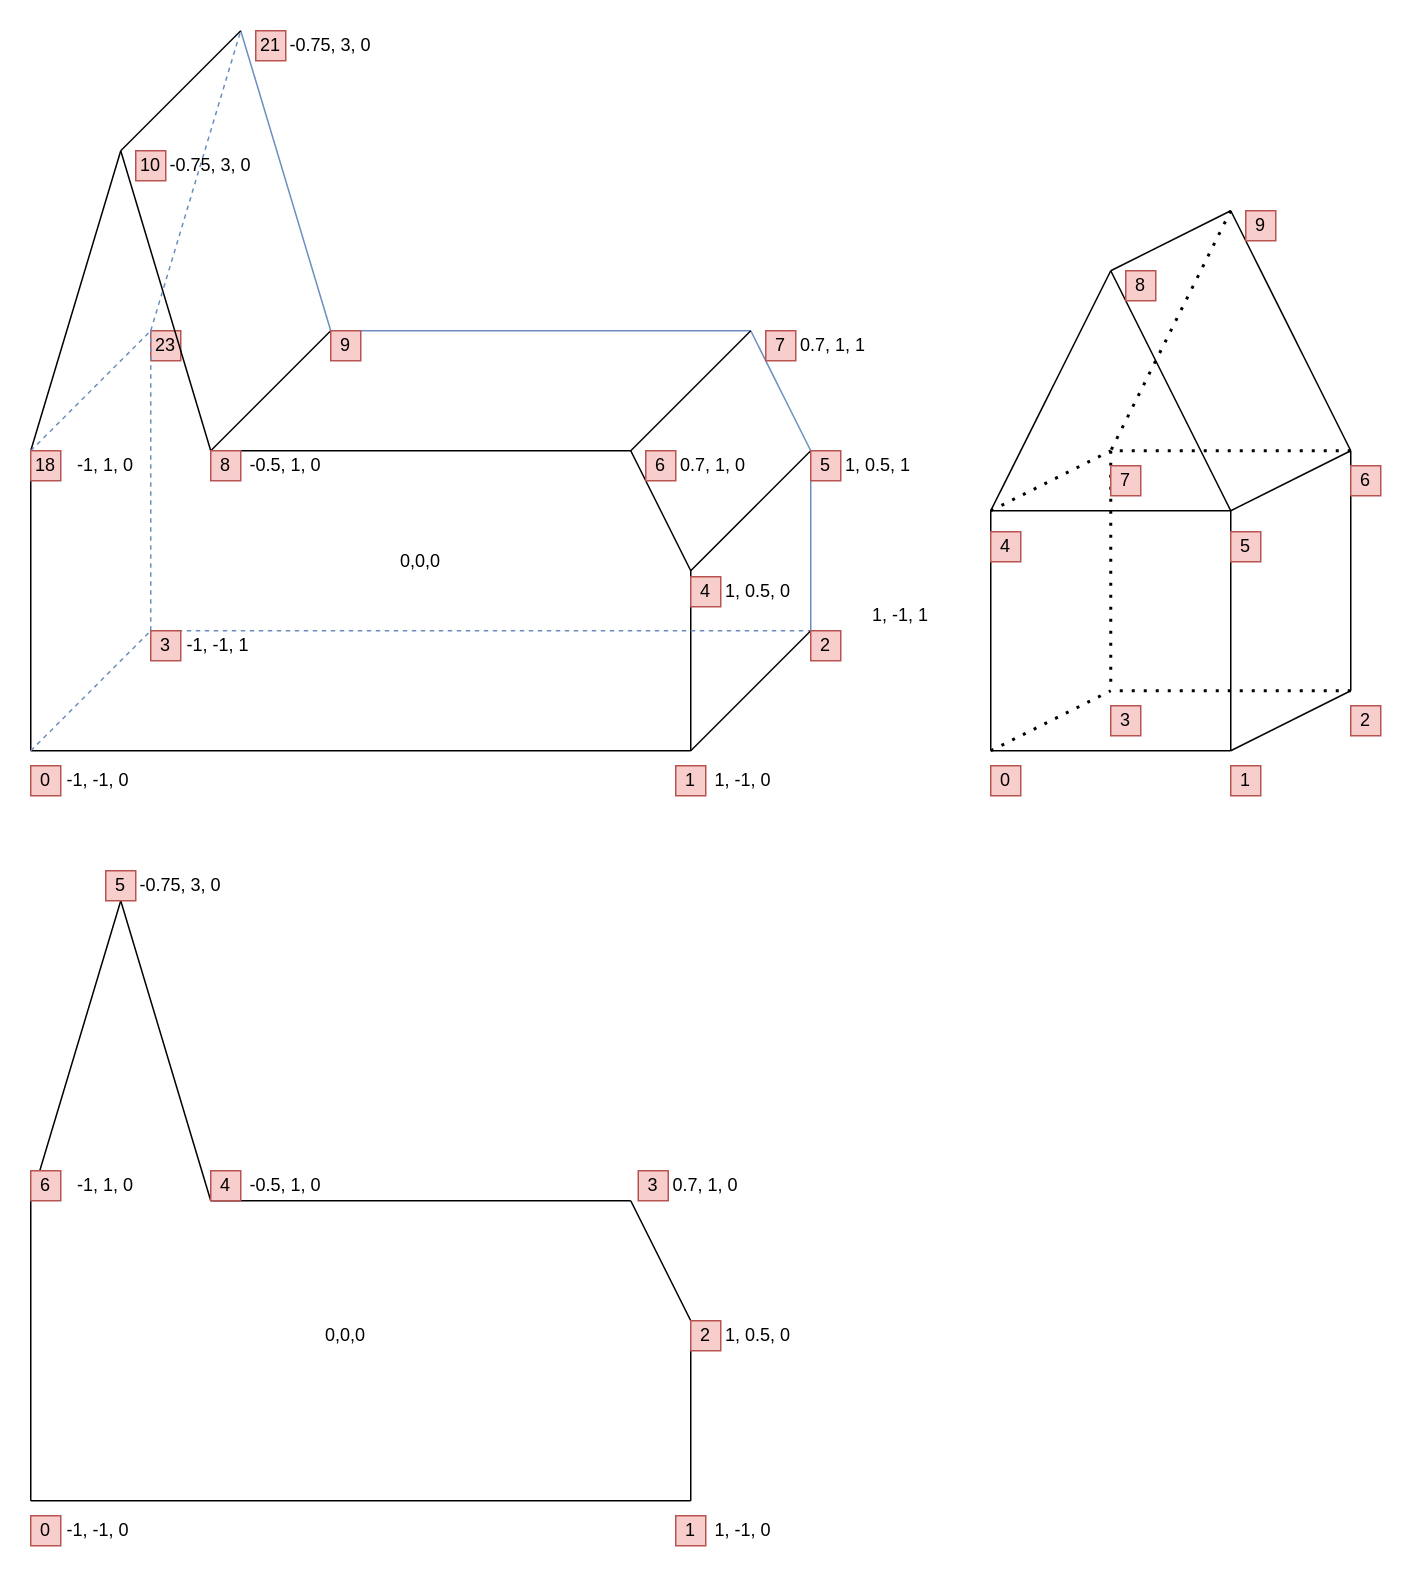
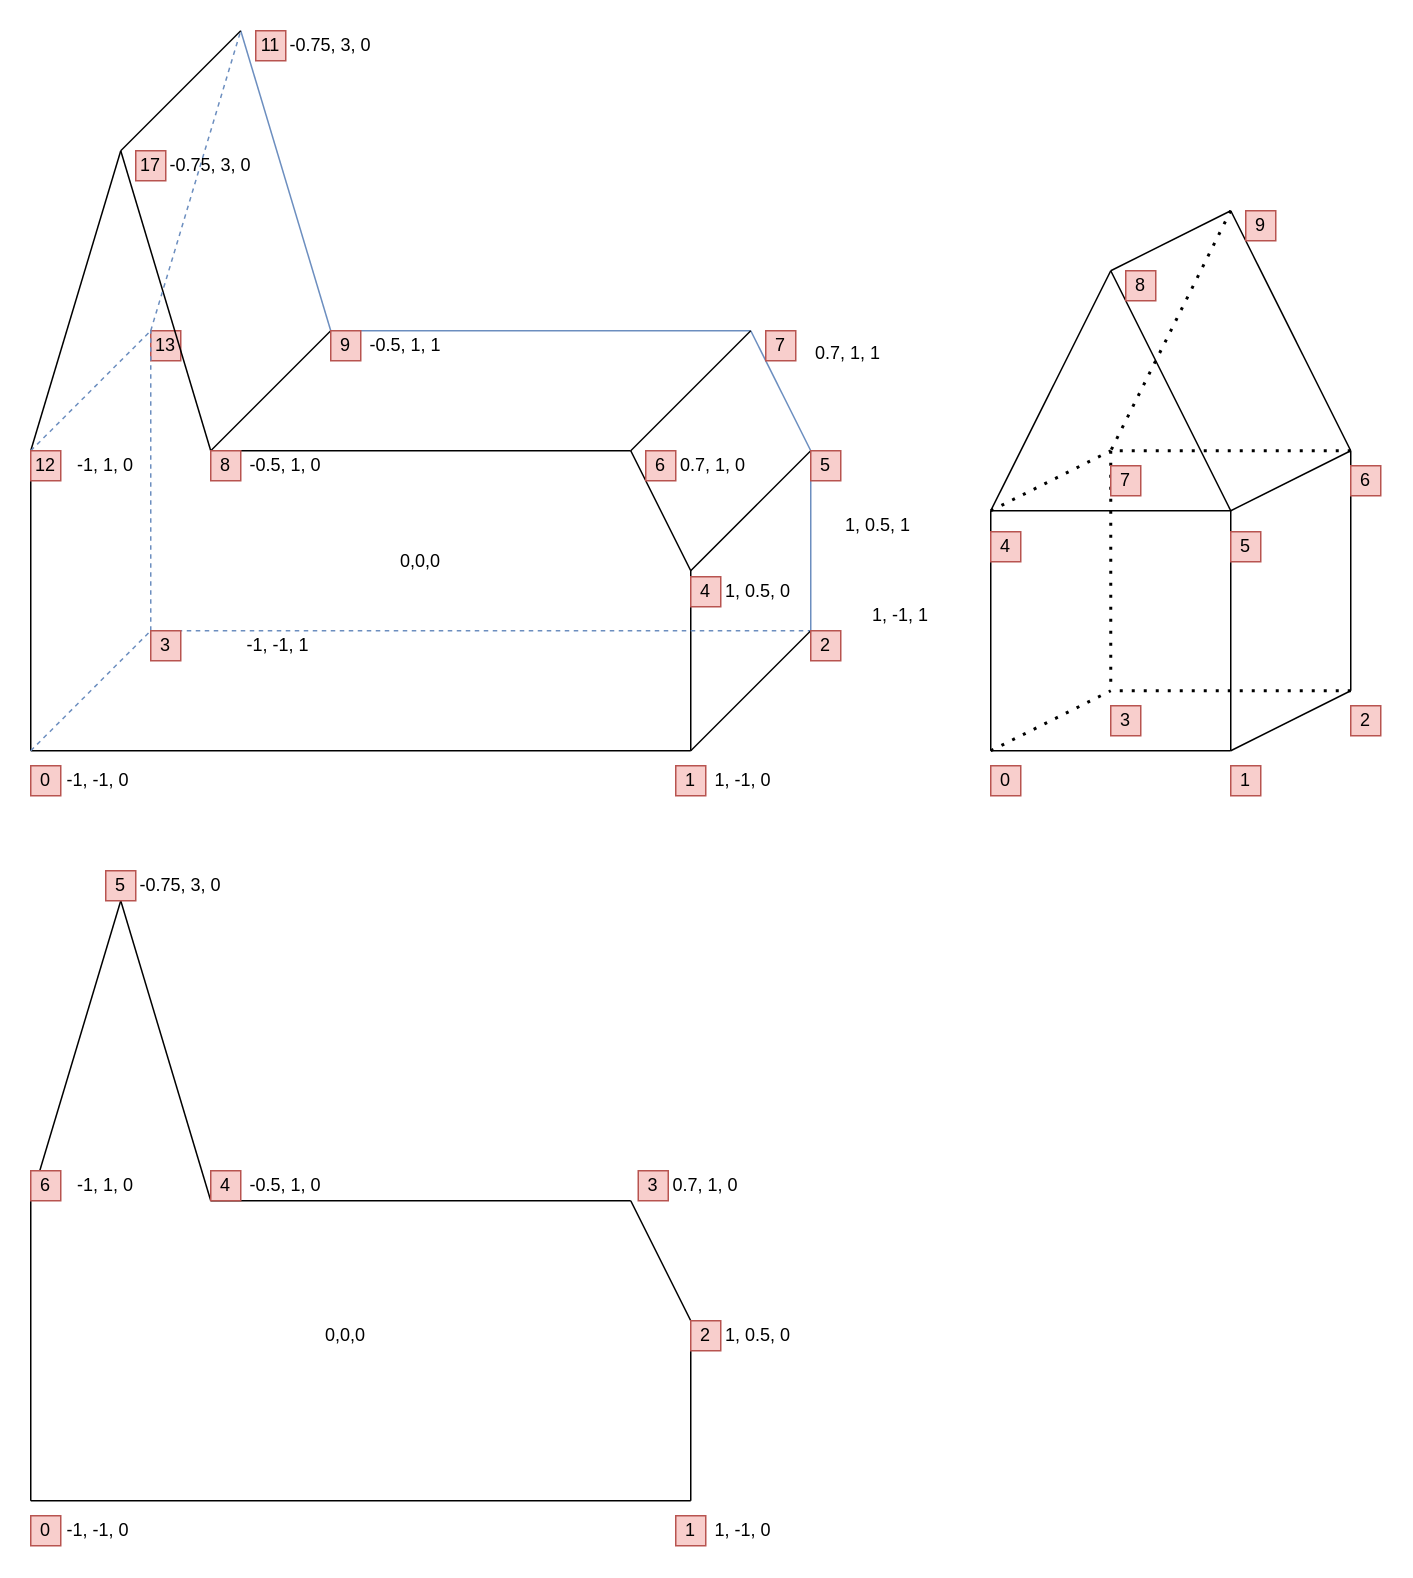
(271, 46) -> (271, 46)
(151, 166) -> (151, 166)
(166, 346) -> (166, 346)
none -> (406, 346)
(833, 346) -> (848, 353)
(46, 466) -> (46, 466)
(878, 466) -> (878, 526)
(218, 646) -> (278, 646)
